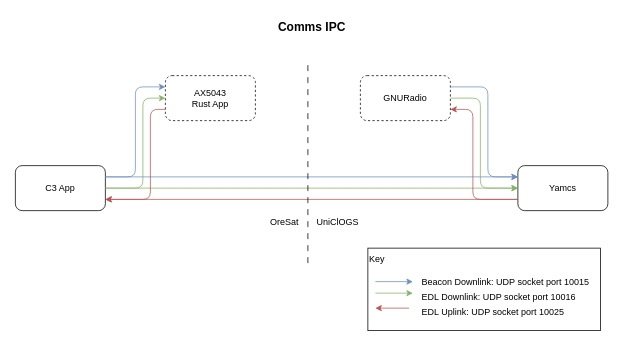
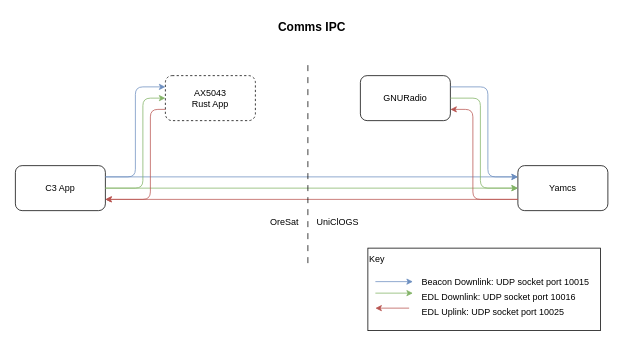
(405, 98) -> (405, 98)
